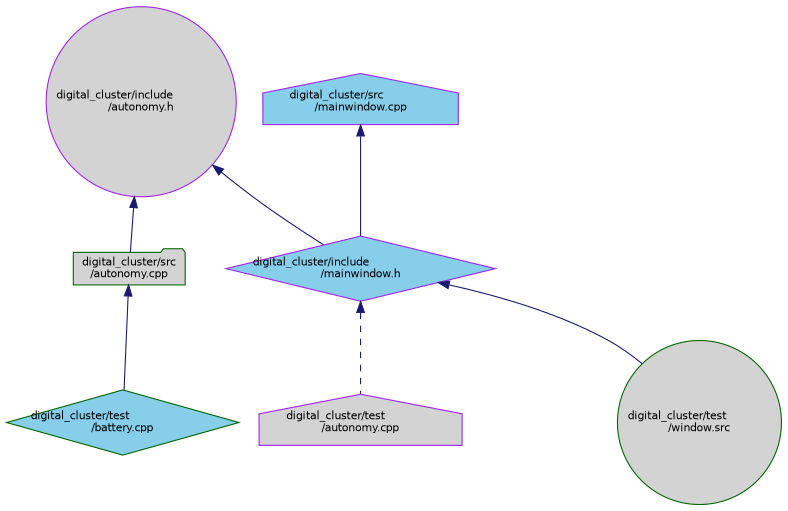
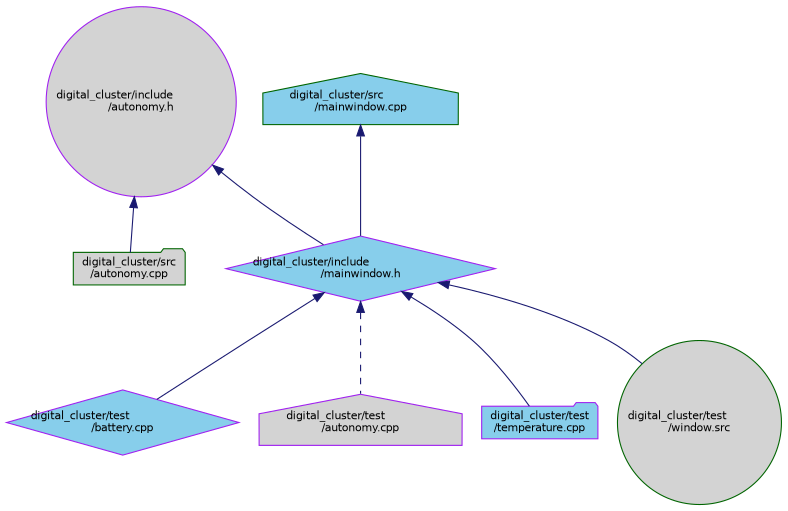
(361, 102) -> (361, 102)
(126, 343) -> (236, 349)
(123, 423) -> (123, 423)
none -> (540, 423)
